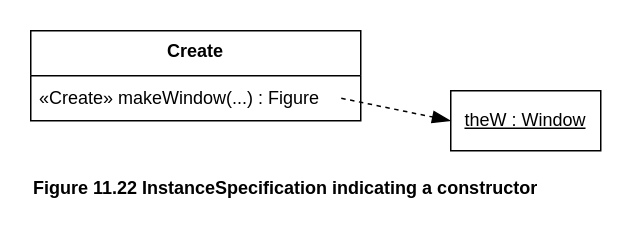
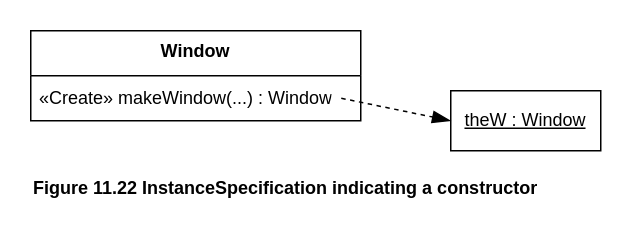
(196, 52) -> (196, 52)
(185, 98) -> (185, 98)
